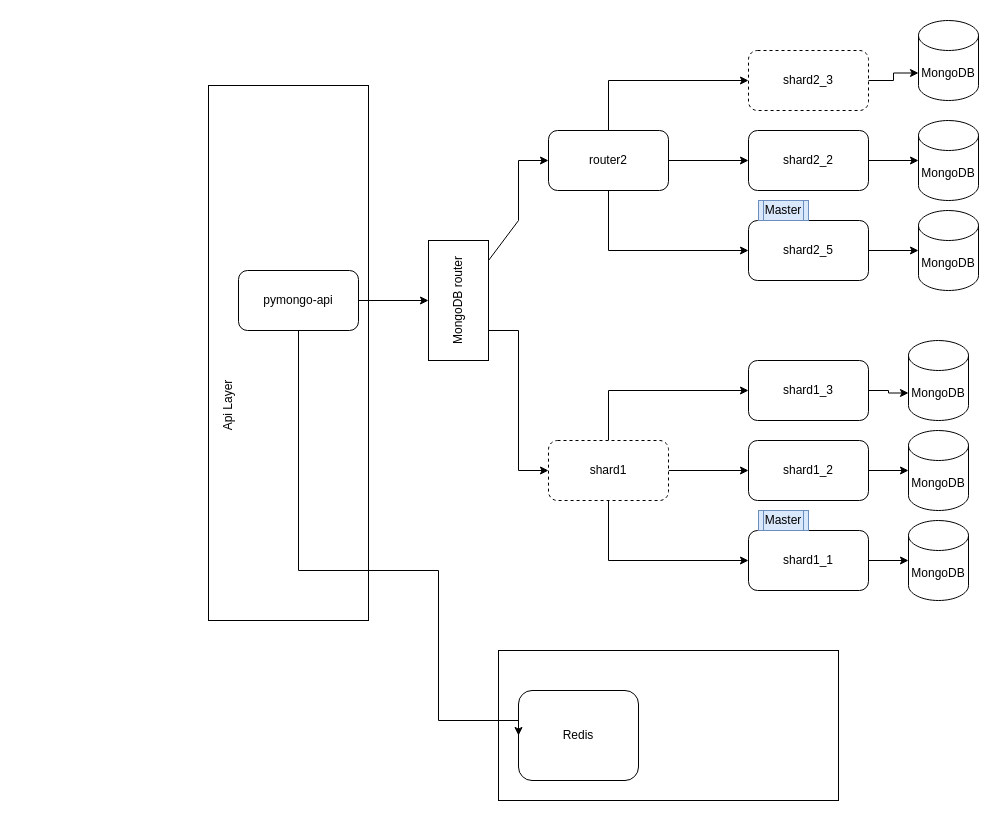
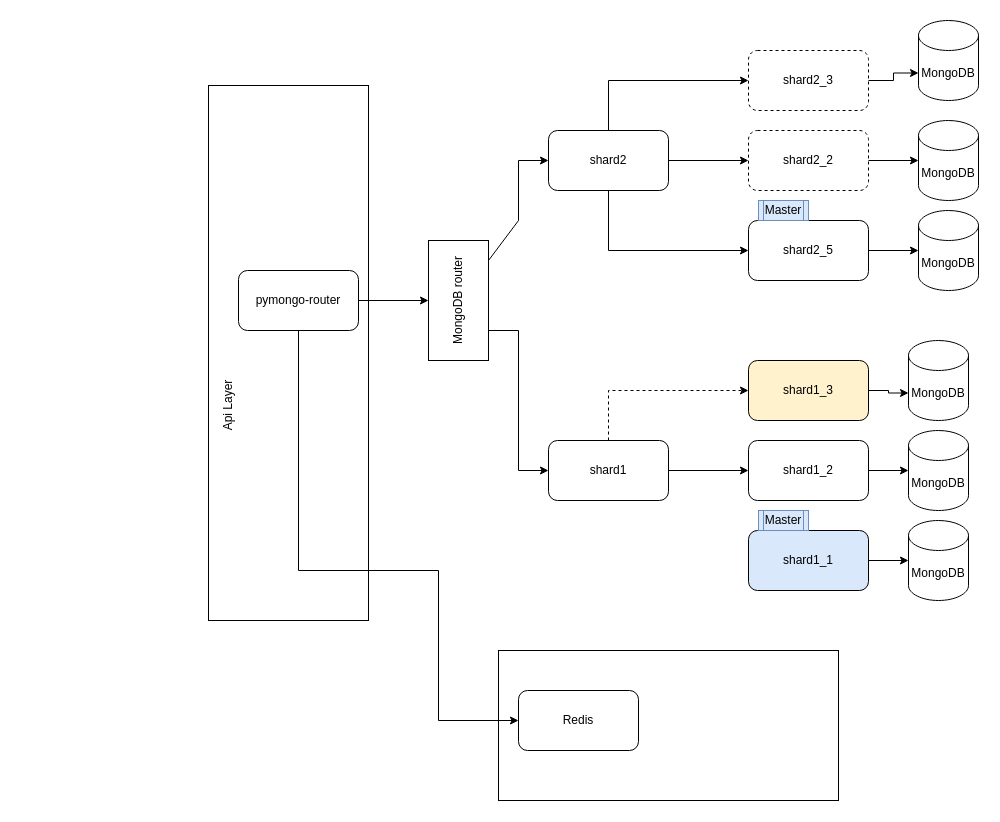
(609, 161) -> (609, 161)
(809, 161) -> (809, 161)
(299, 301) -> (299, 301)
(649, 391) -> (649, 391)
(809, 391) -> (809, 391)
(609, 471) -> (609, 471)
(645, 561) -> none
(809, 561) -> (809, 561)
(579, 736) -> (579, 721)
